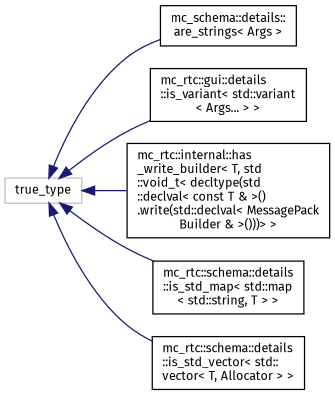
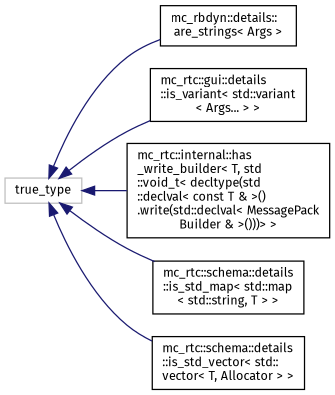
(228, 26) -> (228, 26)
